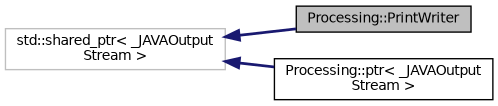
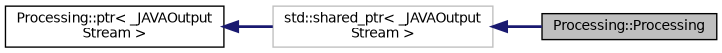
(384, 19) -> (629, 27)
(257, 65) -> (255, 27)
